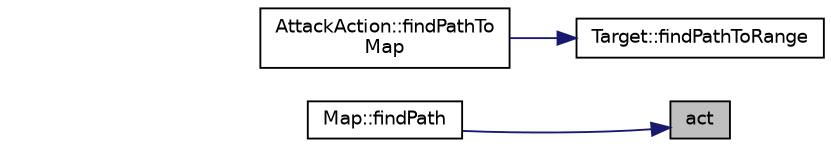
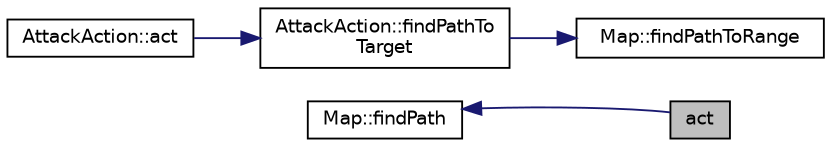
none -> (100, 38)
(385, 38) -> (385, 38)
(700, 38) -> (700, 38)
(557, 132) -> (576, 108)
